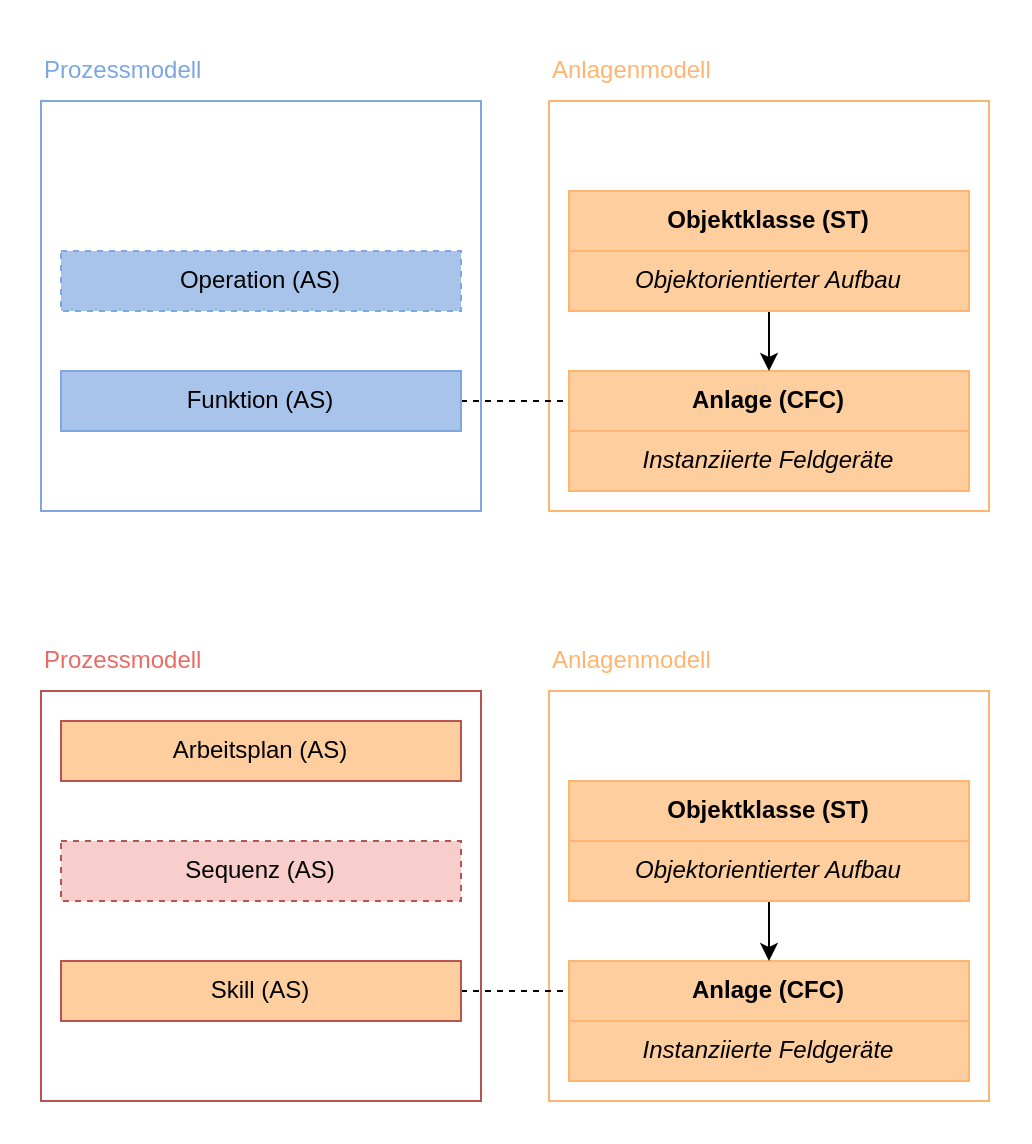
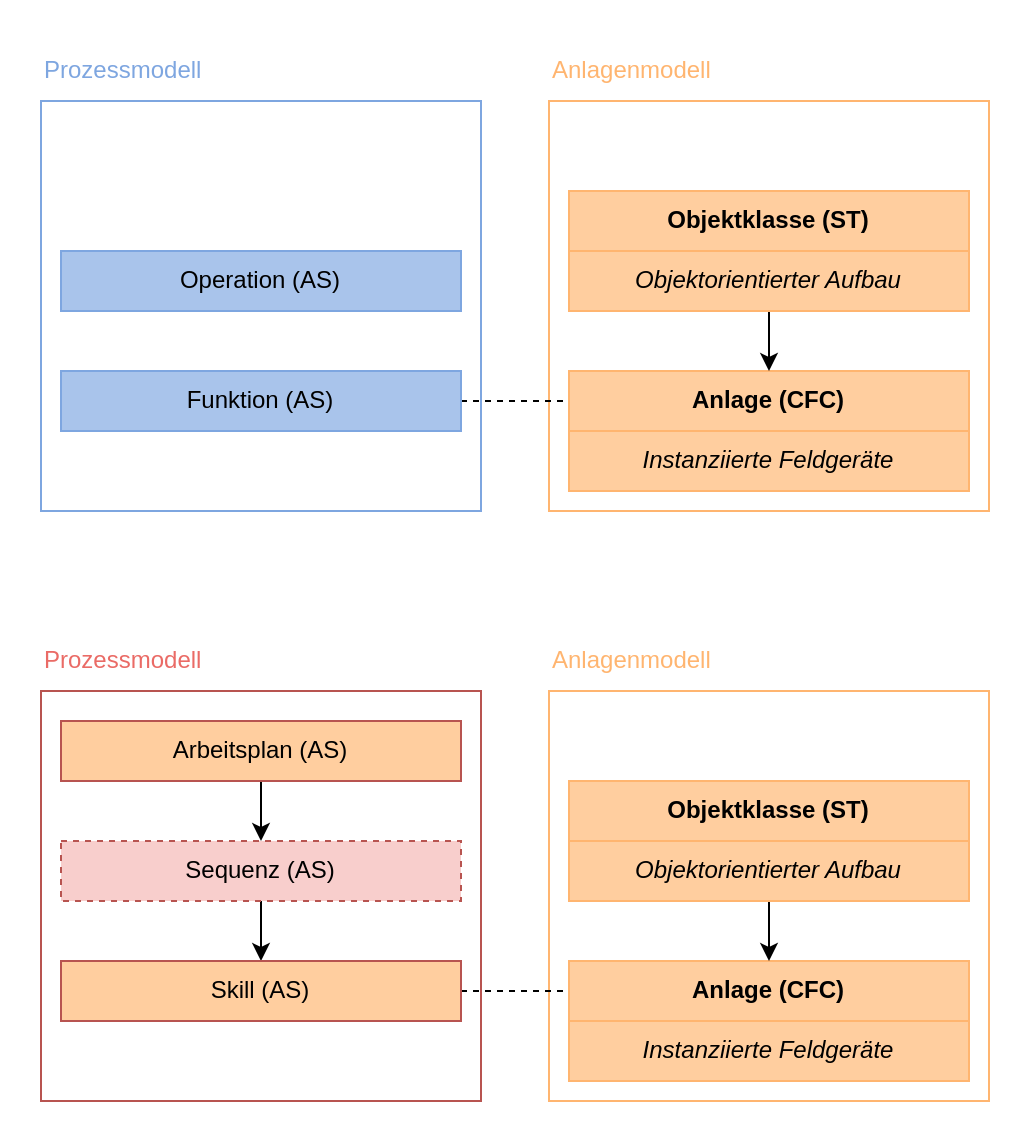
(261, 281) -> (261, 281)
none -> (261, 818)
none -> (261, 938)
